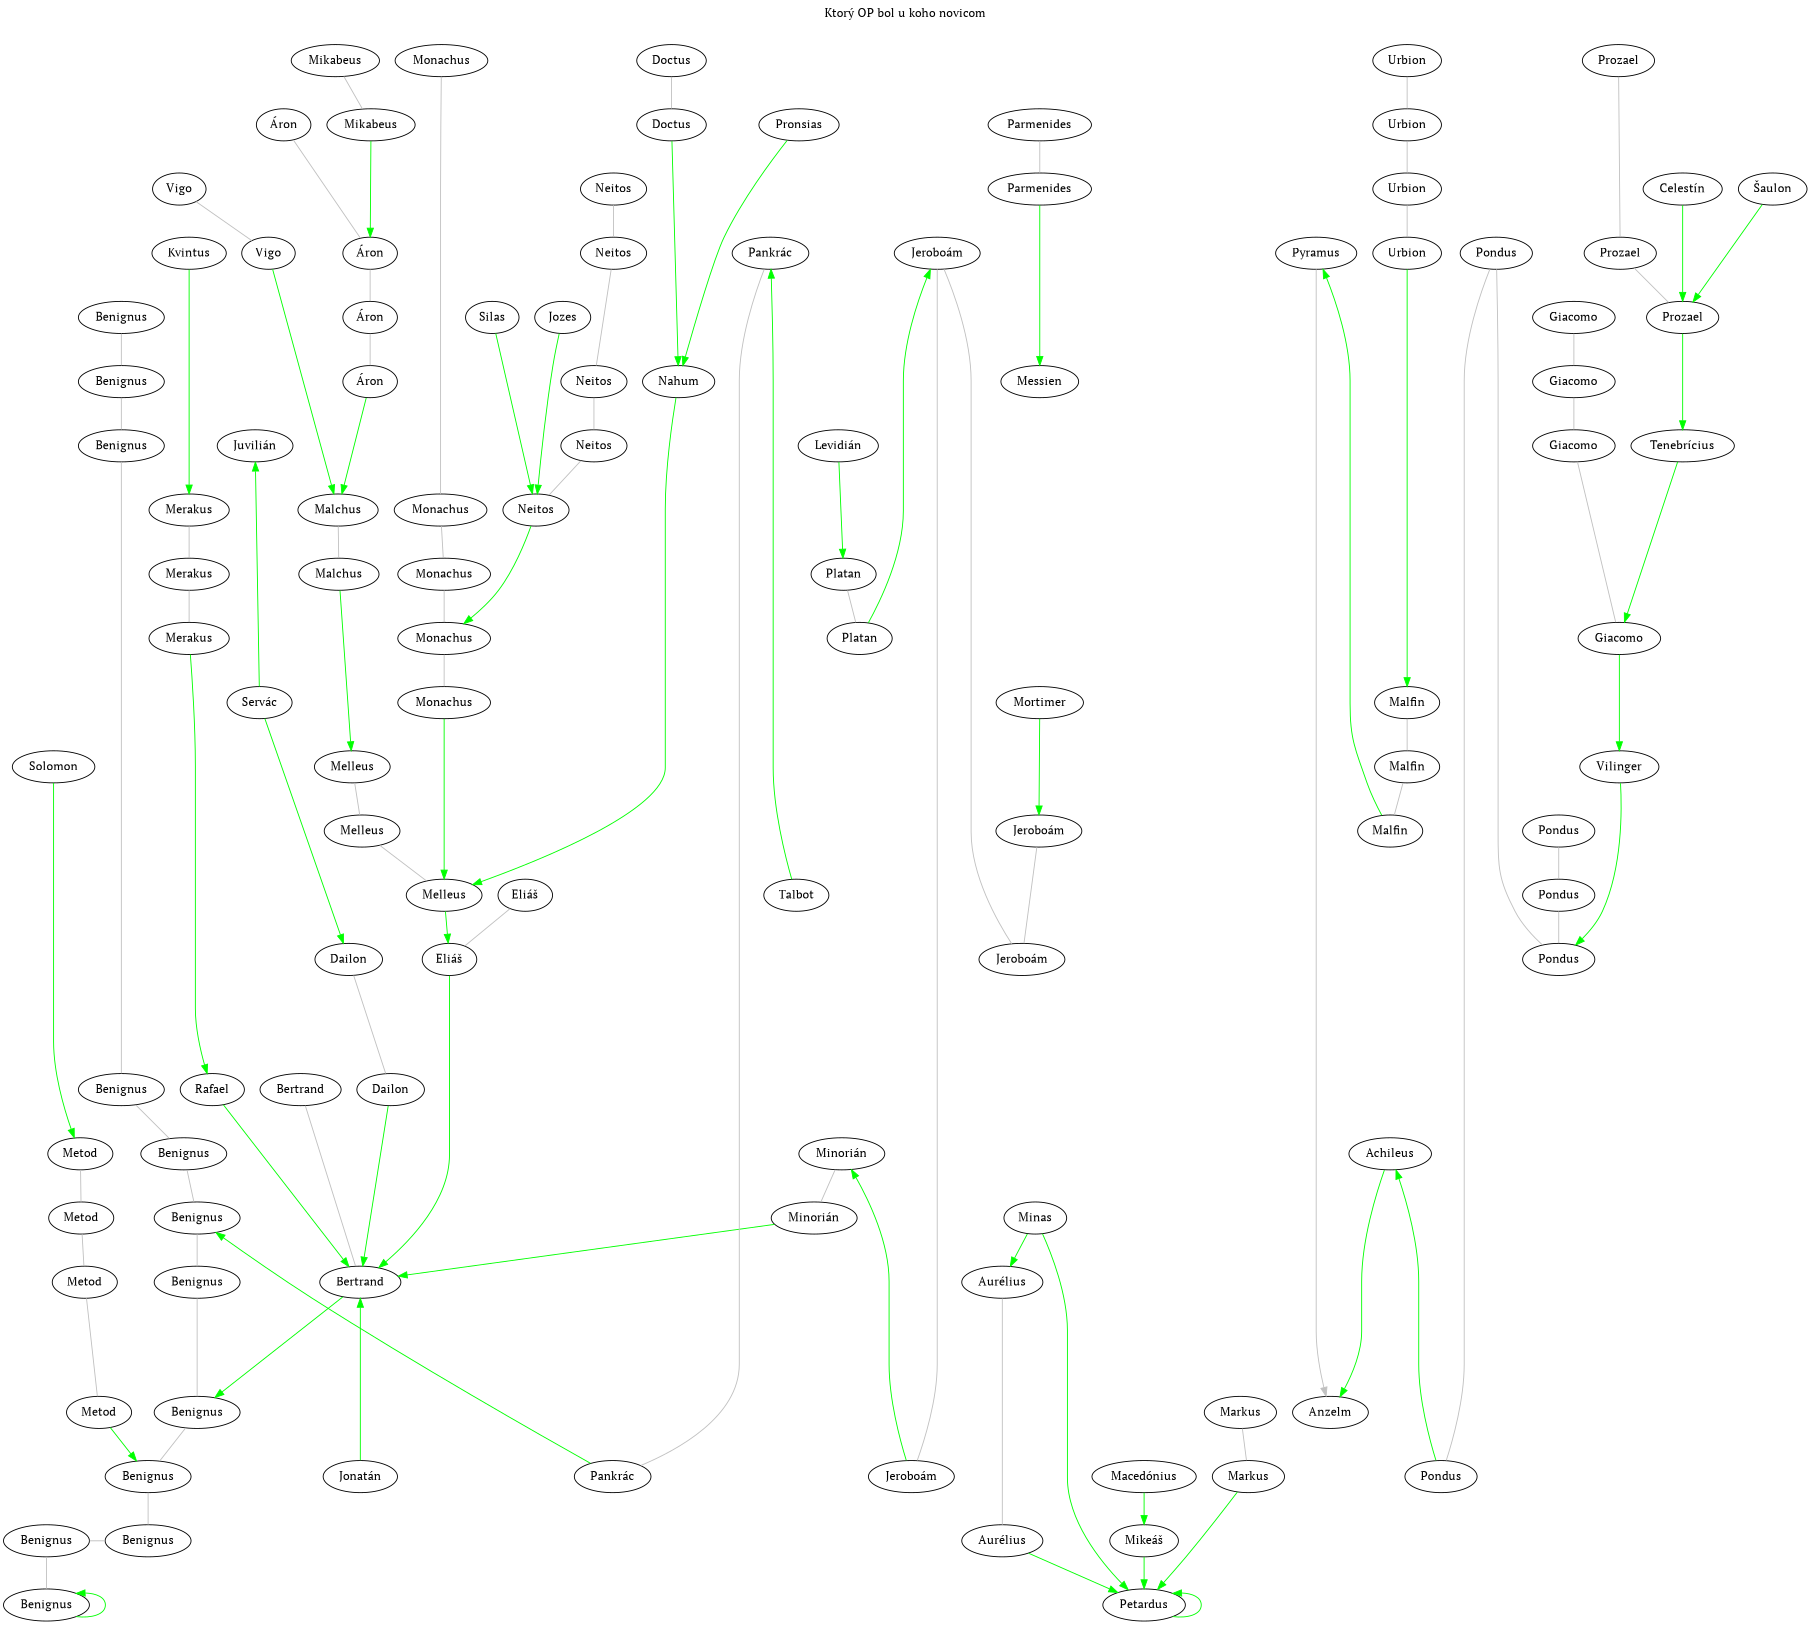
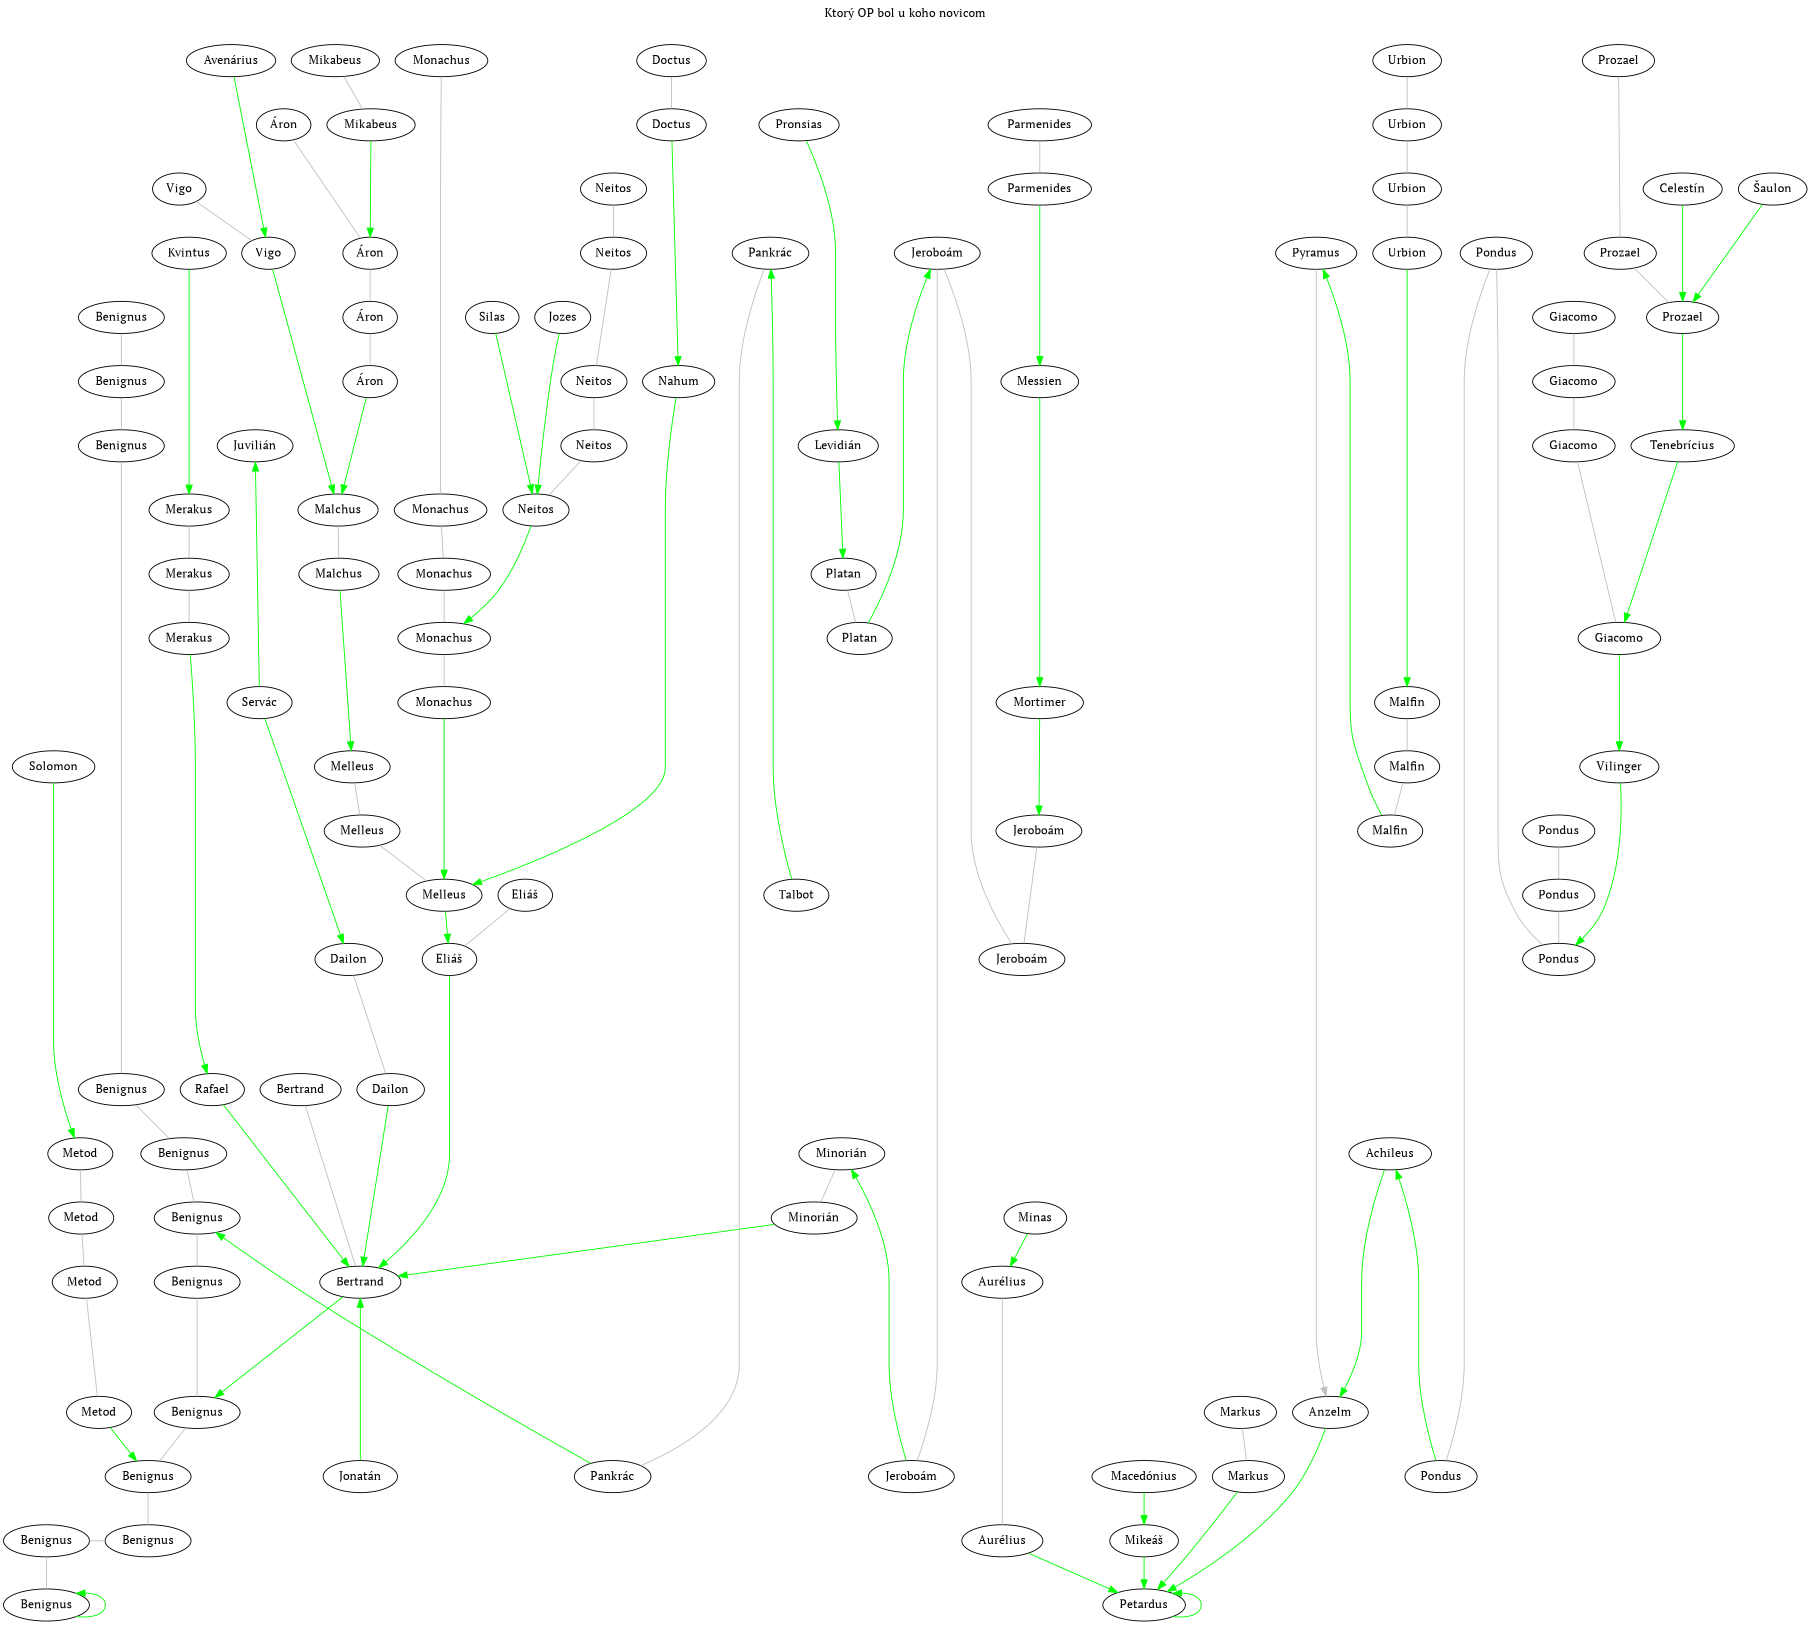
none -> (231, 61)
(722, 242) -> (836, 279)
none -> (1040, 538)
(1067, 1415) -> (1265, 1521)
